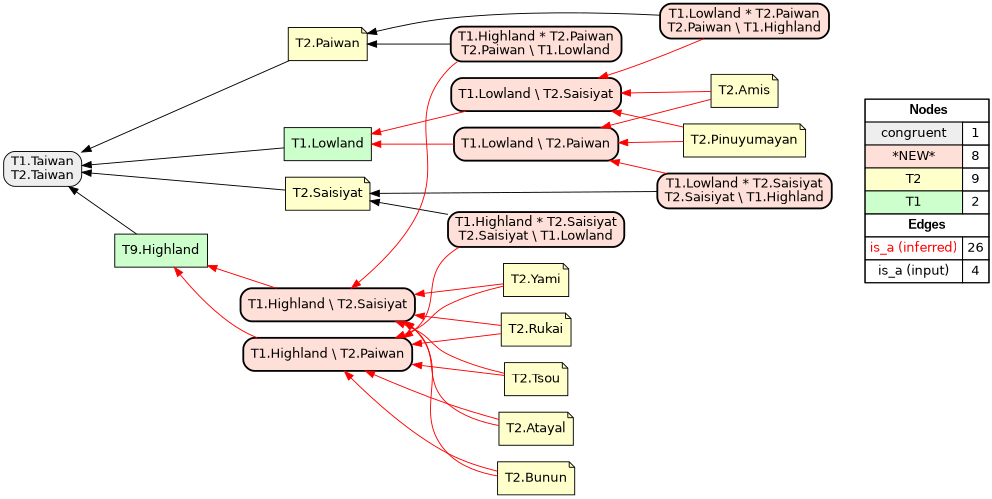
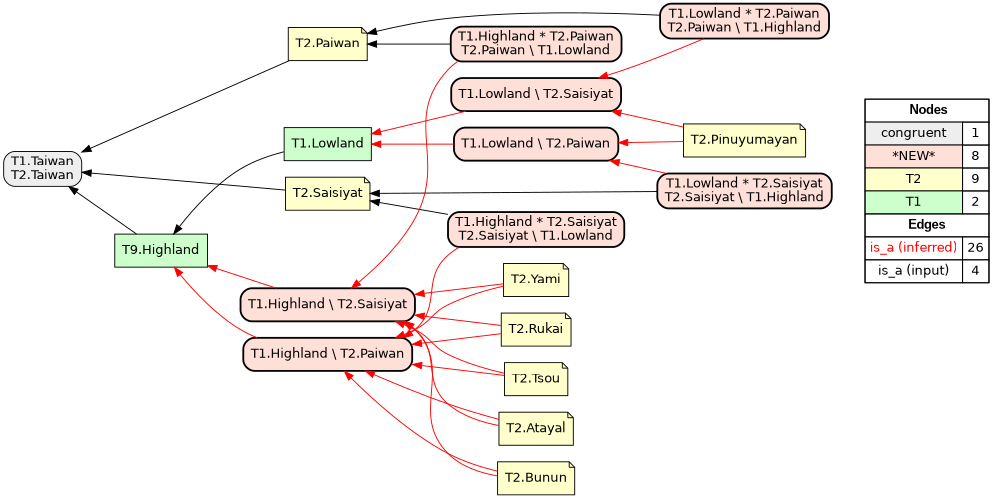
(745, 91) -> none
(188, 156) -> (228, 178)
